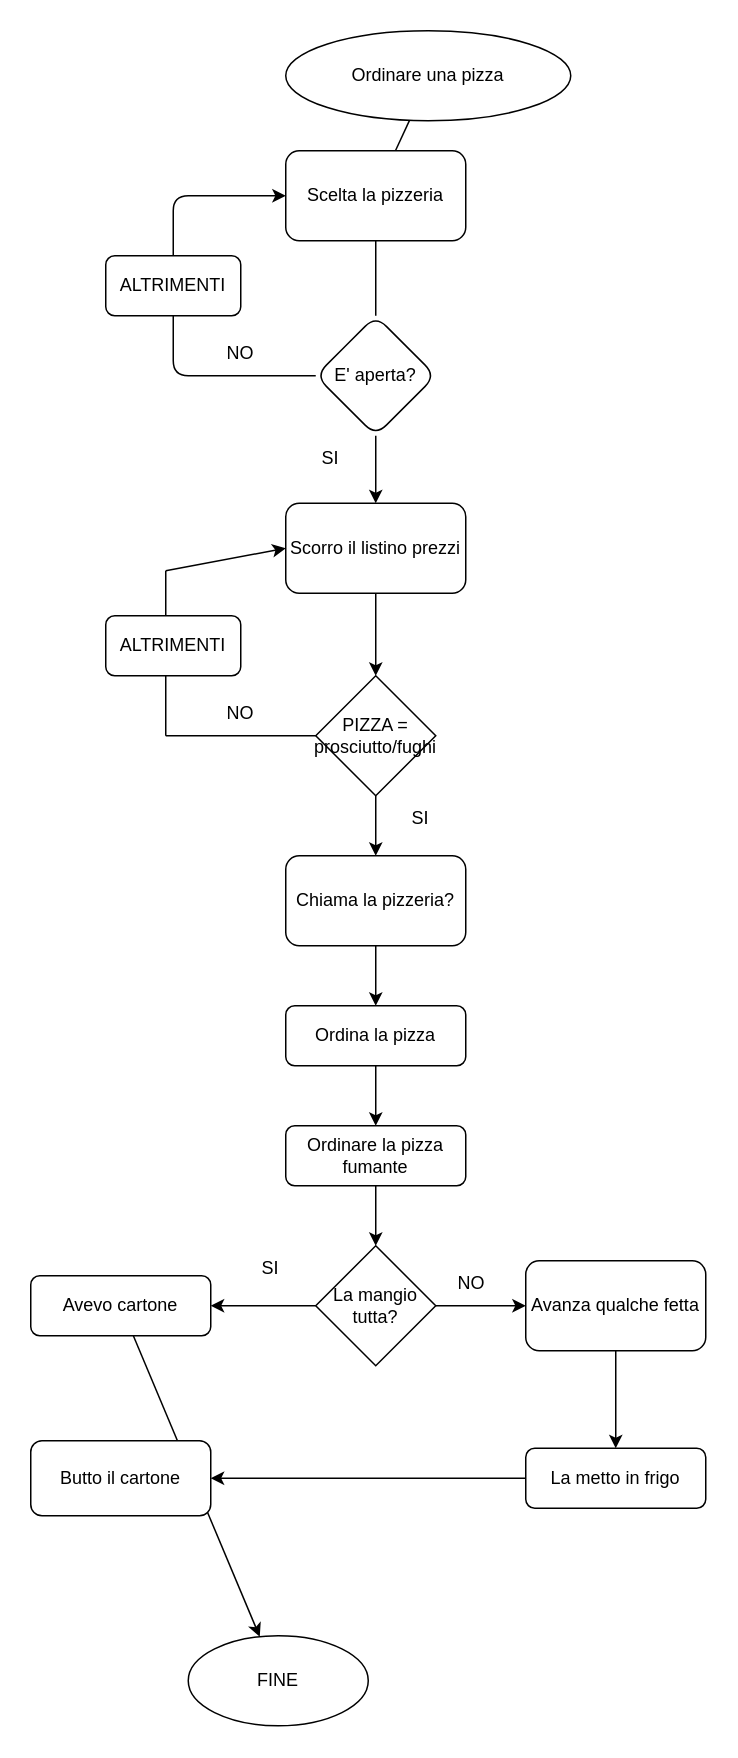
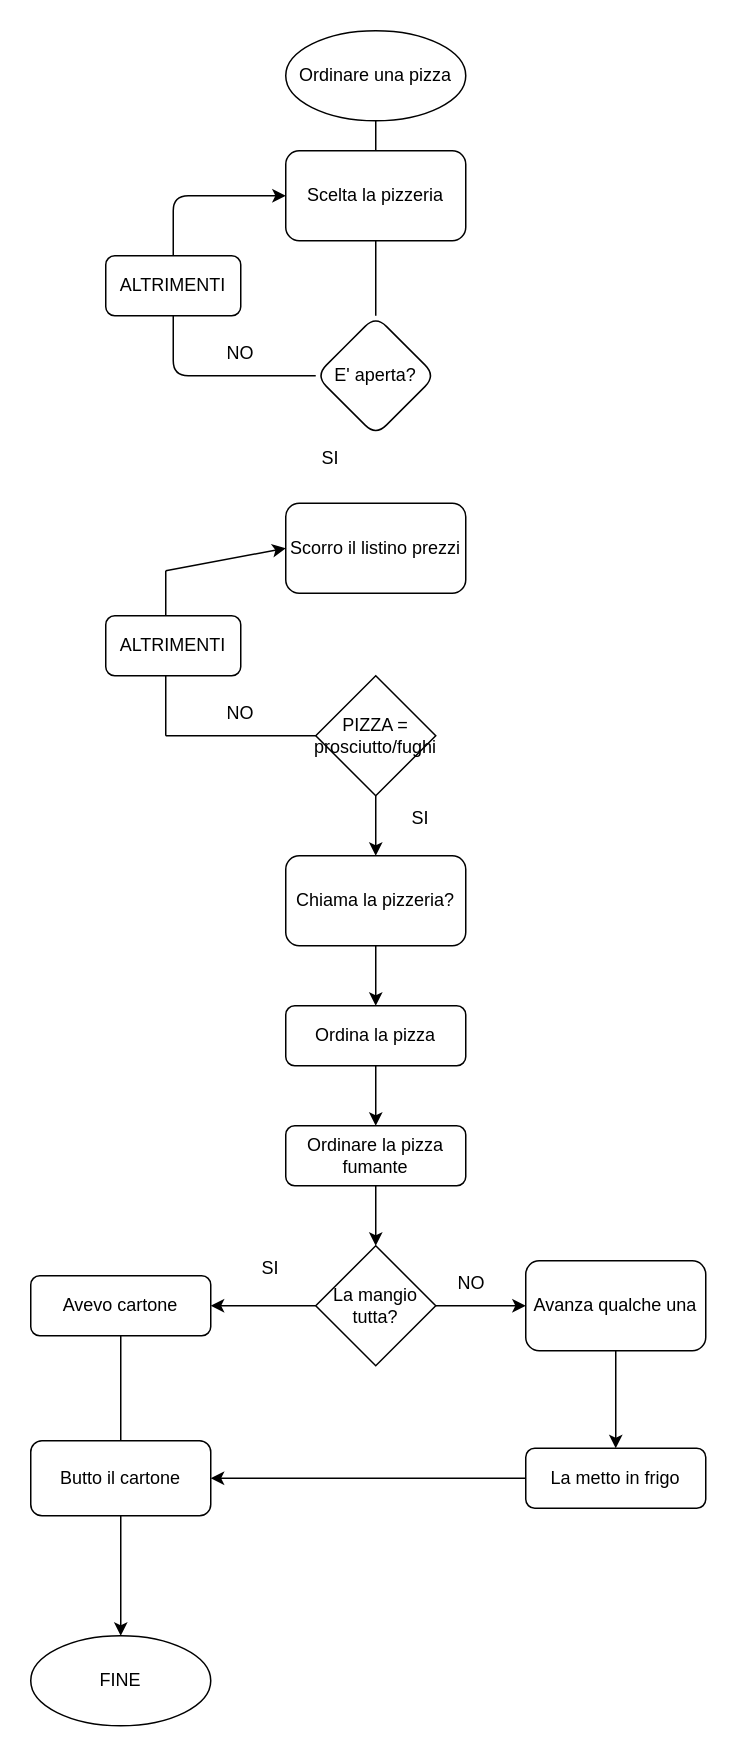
(428, 76) -> (376, 76)
(376, 464) -> none
(376, 630) -> none
(616, 1306) -> (616, 1306)
(278, 1681) -> (121, 1681)
